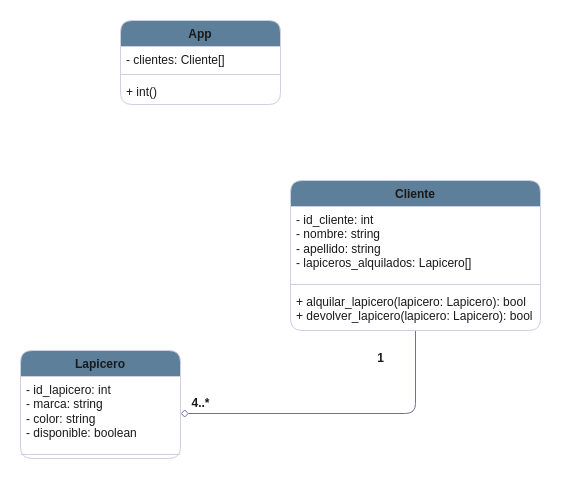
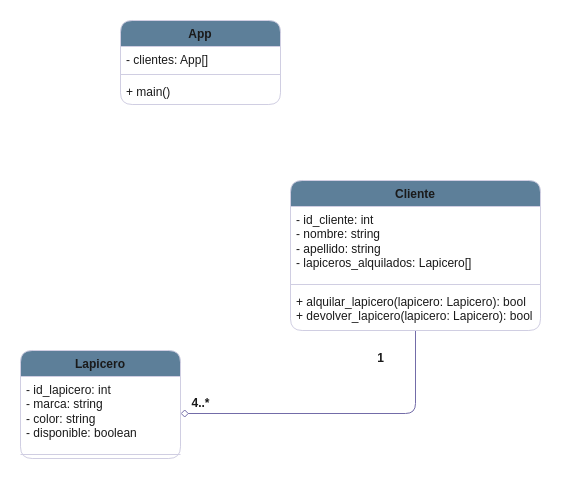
(188, 61) -> (177, 61)
(148, 93) -> (152, 93)
